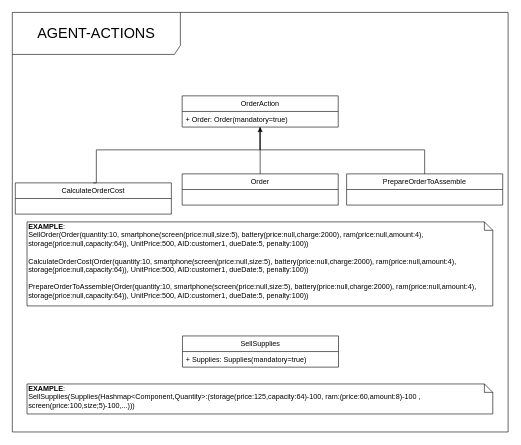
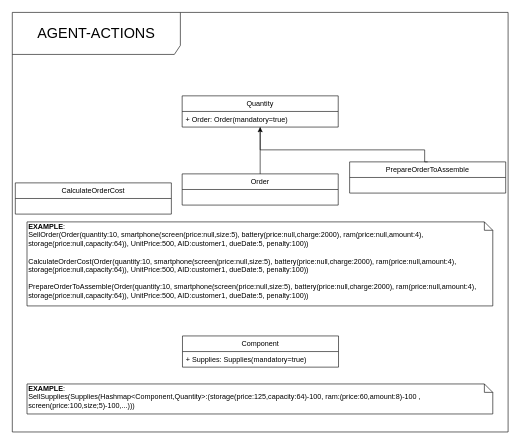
(260, 104) -> (260, 104)
(161, 150) -> none
(425, 189) -> (428, 177)
(260, 344) -> (260, 344)
